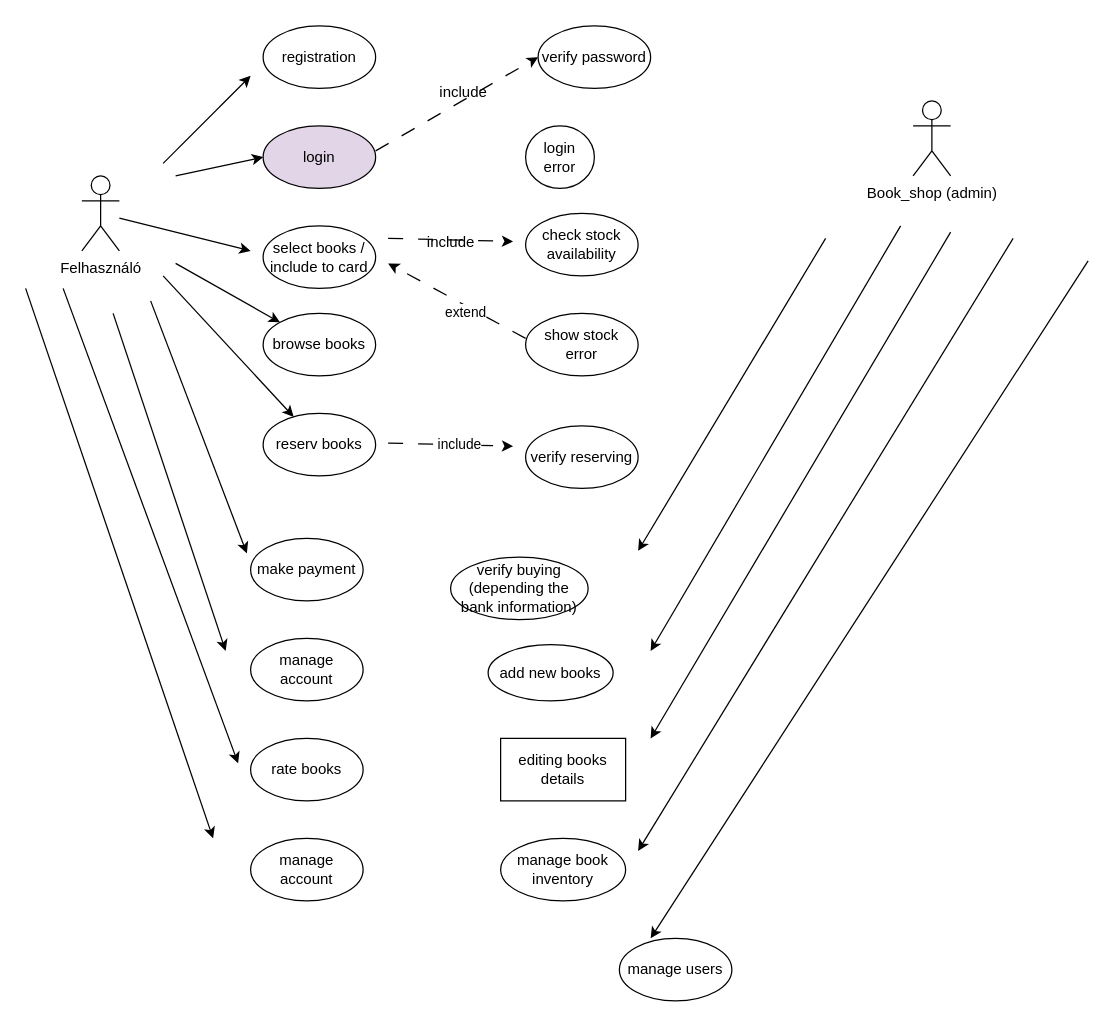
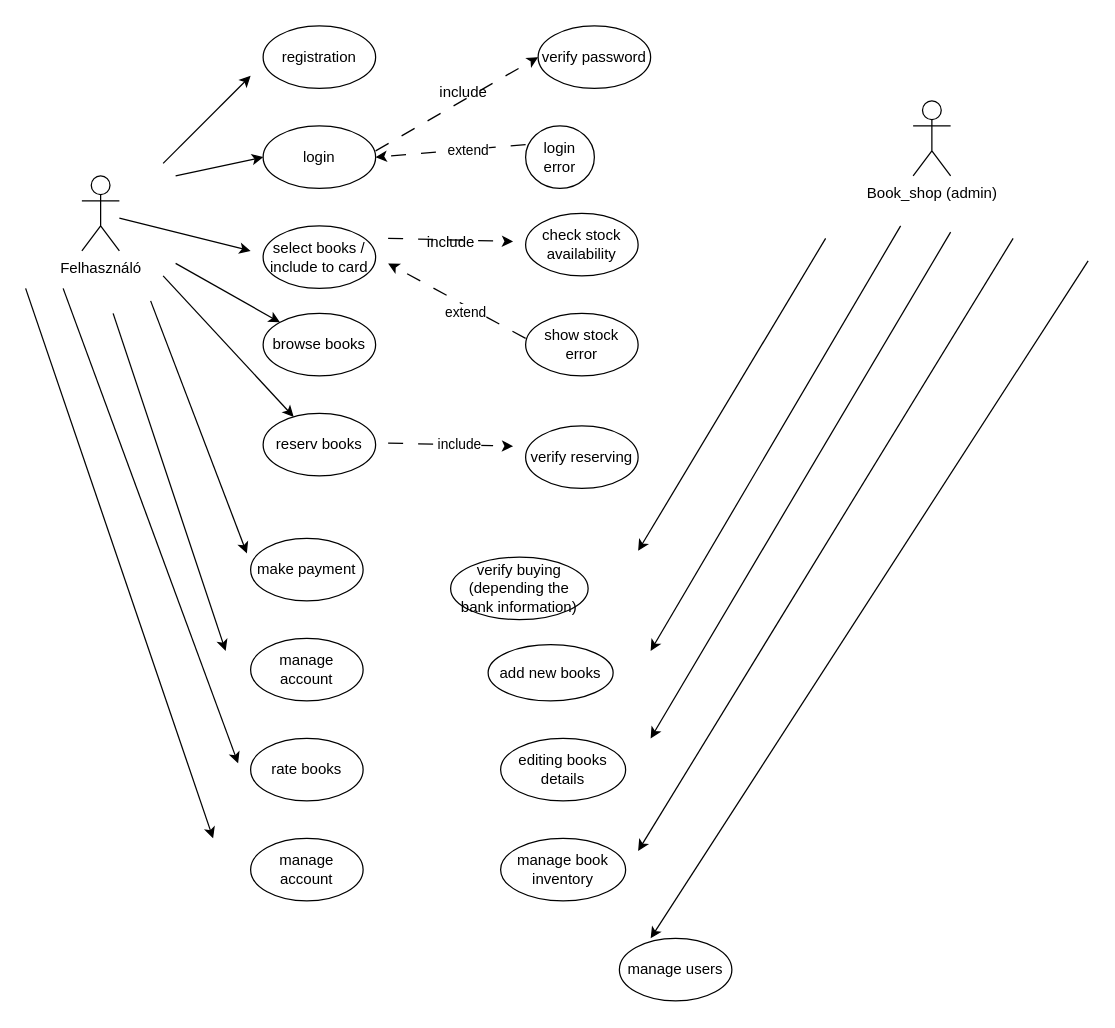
none -> (472, 149)
(319, 157) -> (319, 157)
(563, 769) -> (563, 769)
